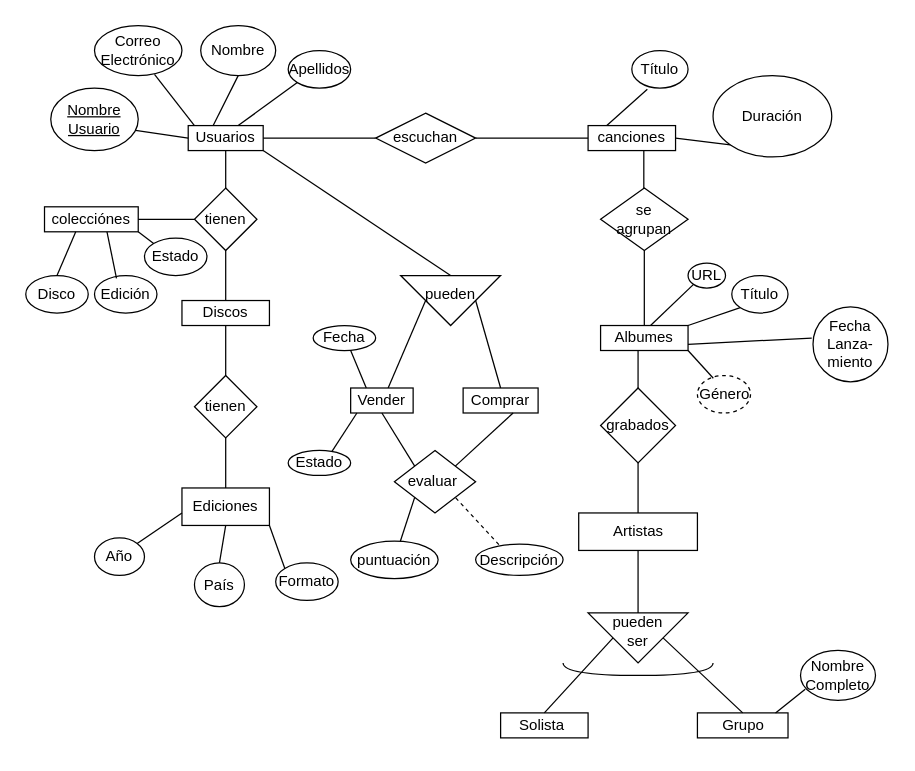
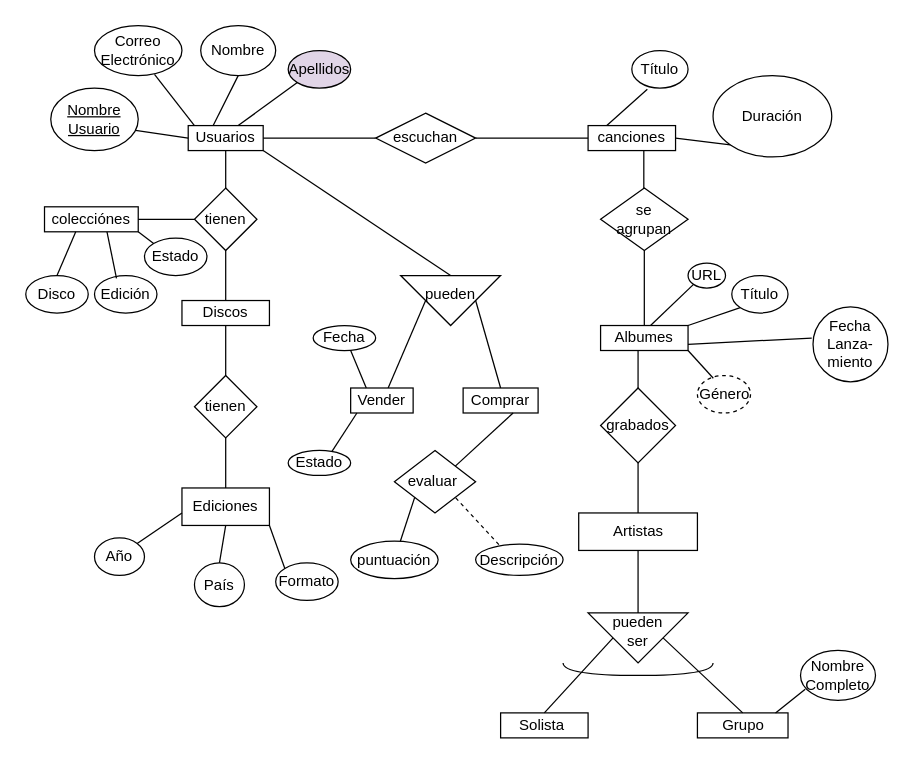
(319, 69) -> (319, 69)
(398, 440) -> none
